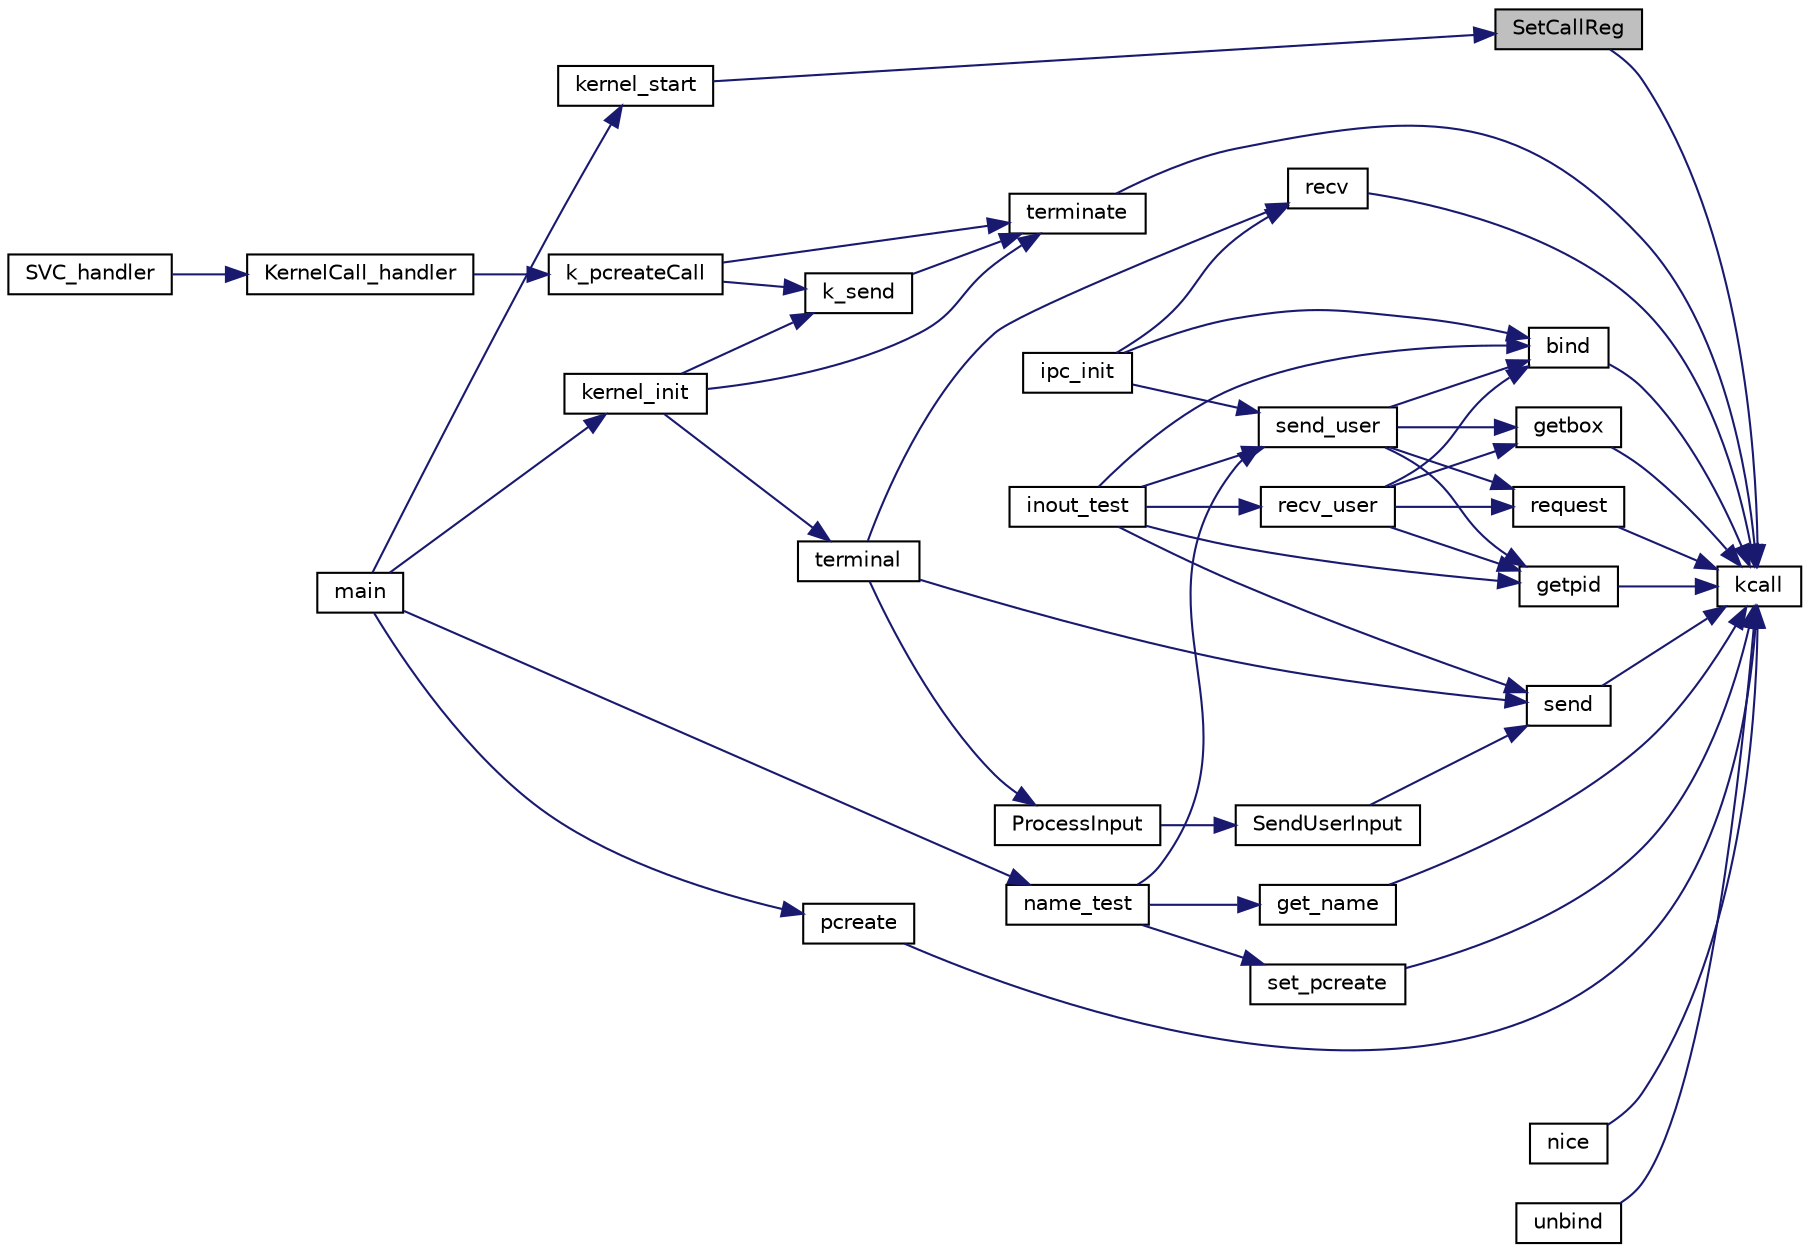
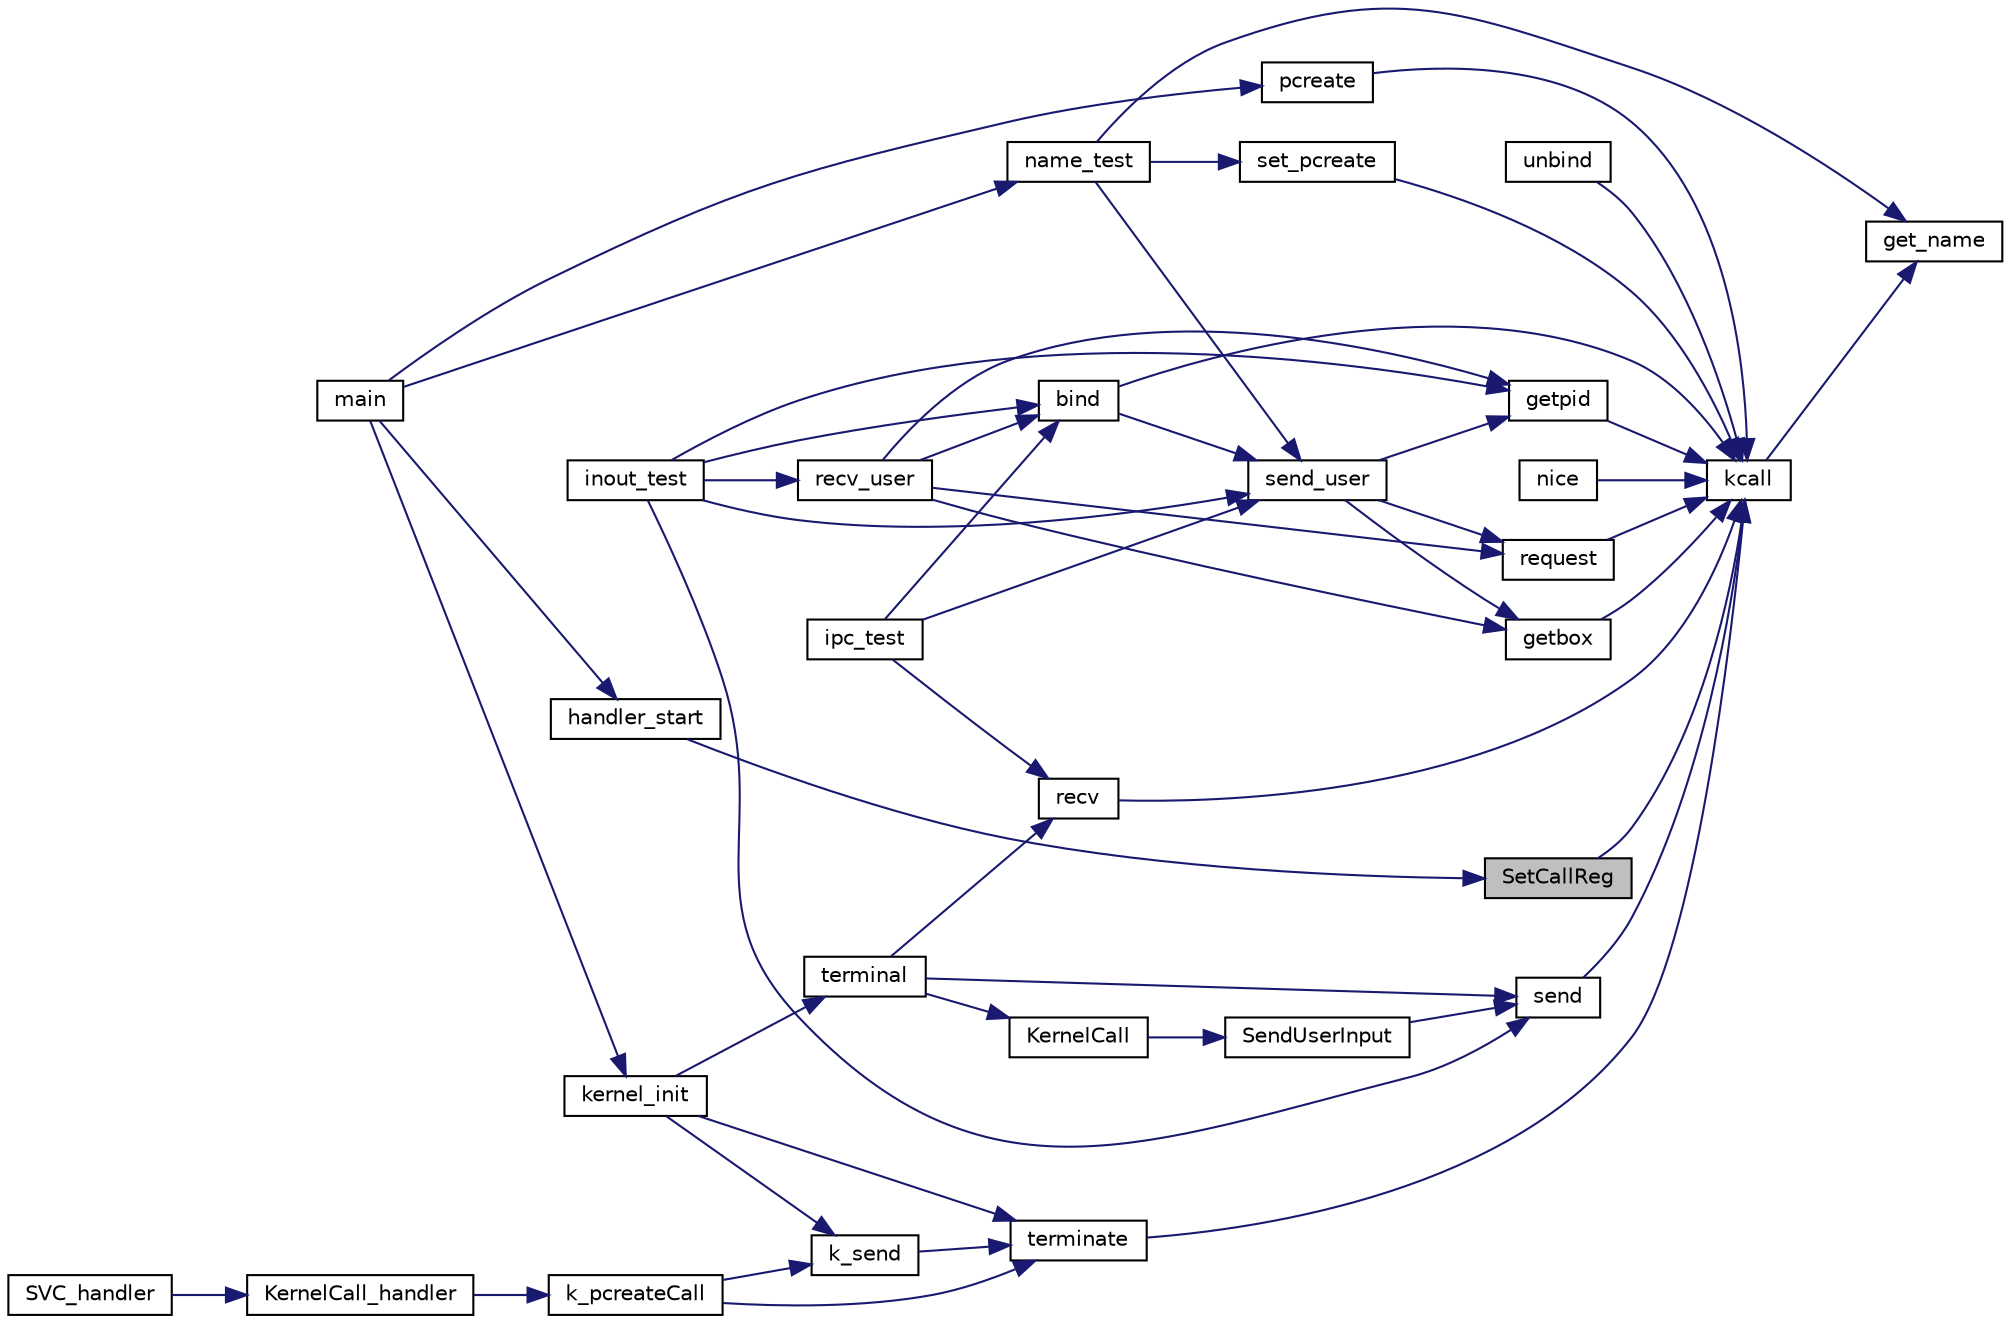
(636, 86) -> (636, 719)
(1078, 373) -> (865, 639)
(1449, 387) -> (1177, 433)
(1587, 787) -> (1835, 369)
(1078, 825) -> (1079, 1037)
